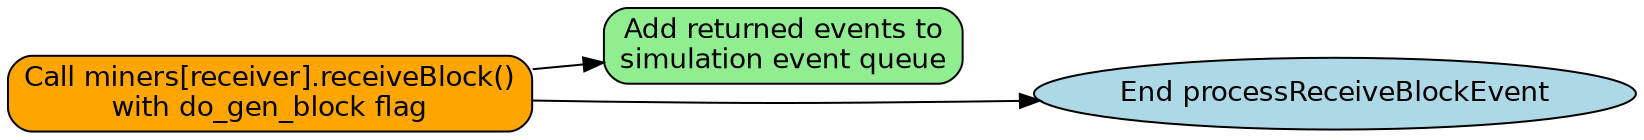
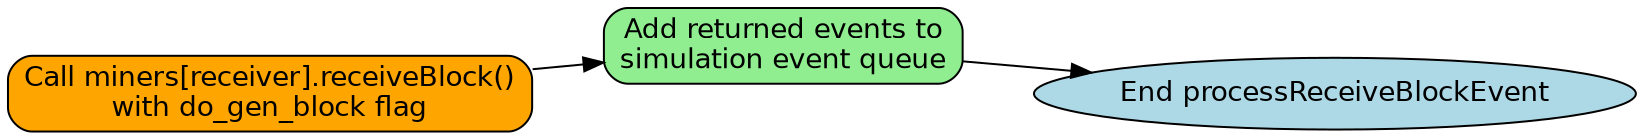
(776, 103) -> (1017, 66)
